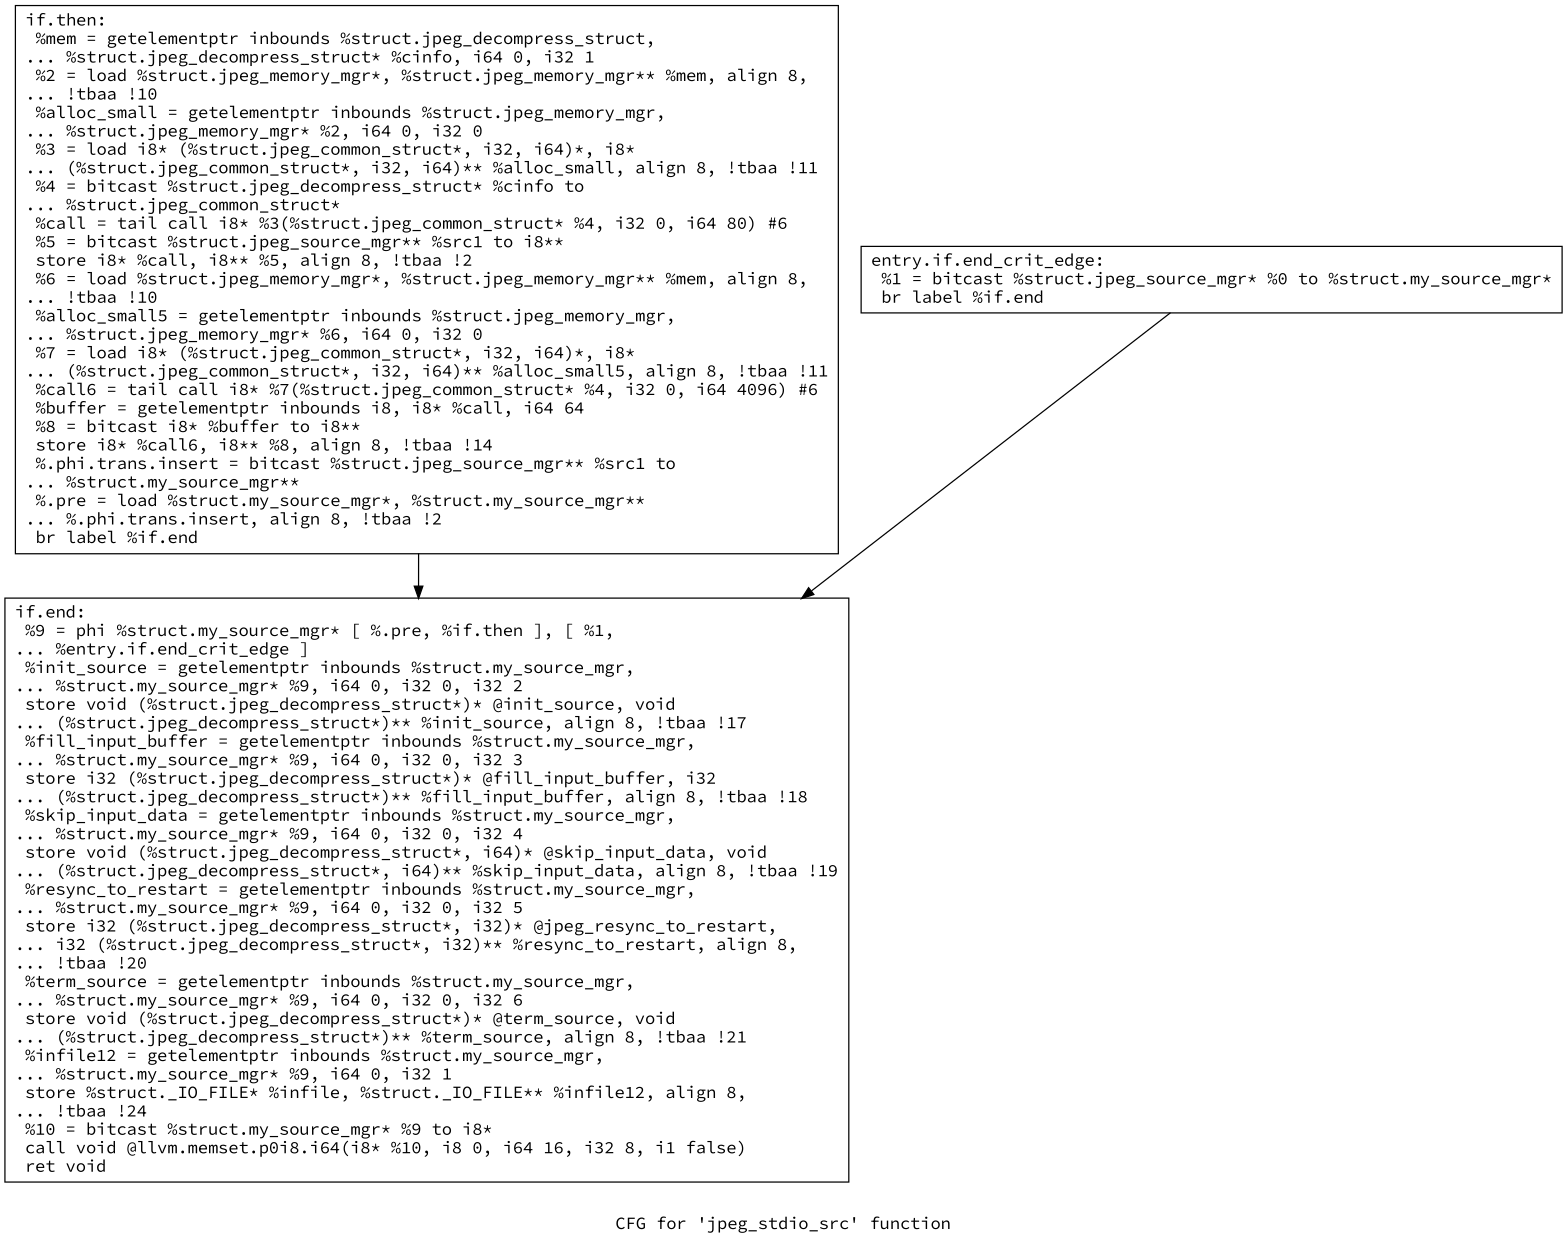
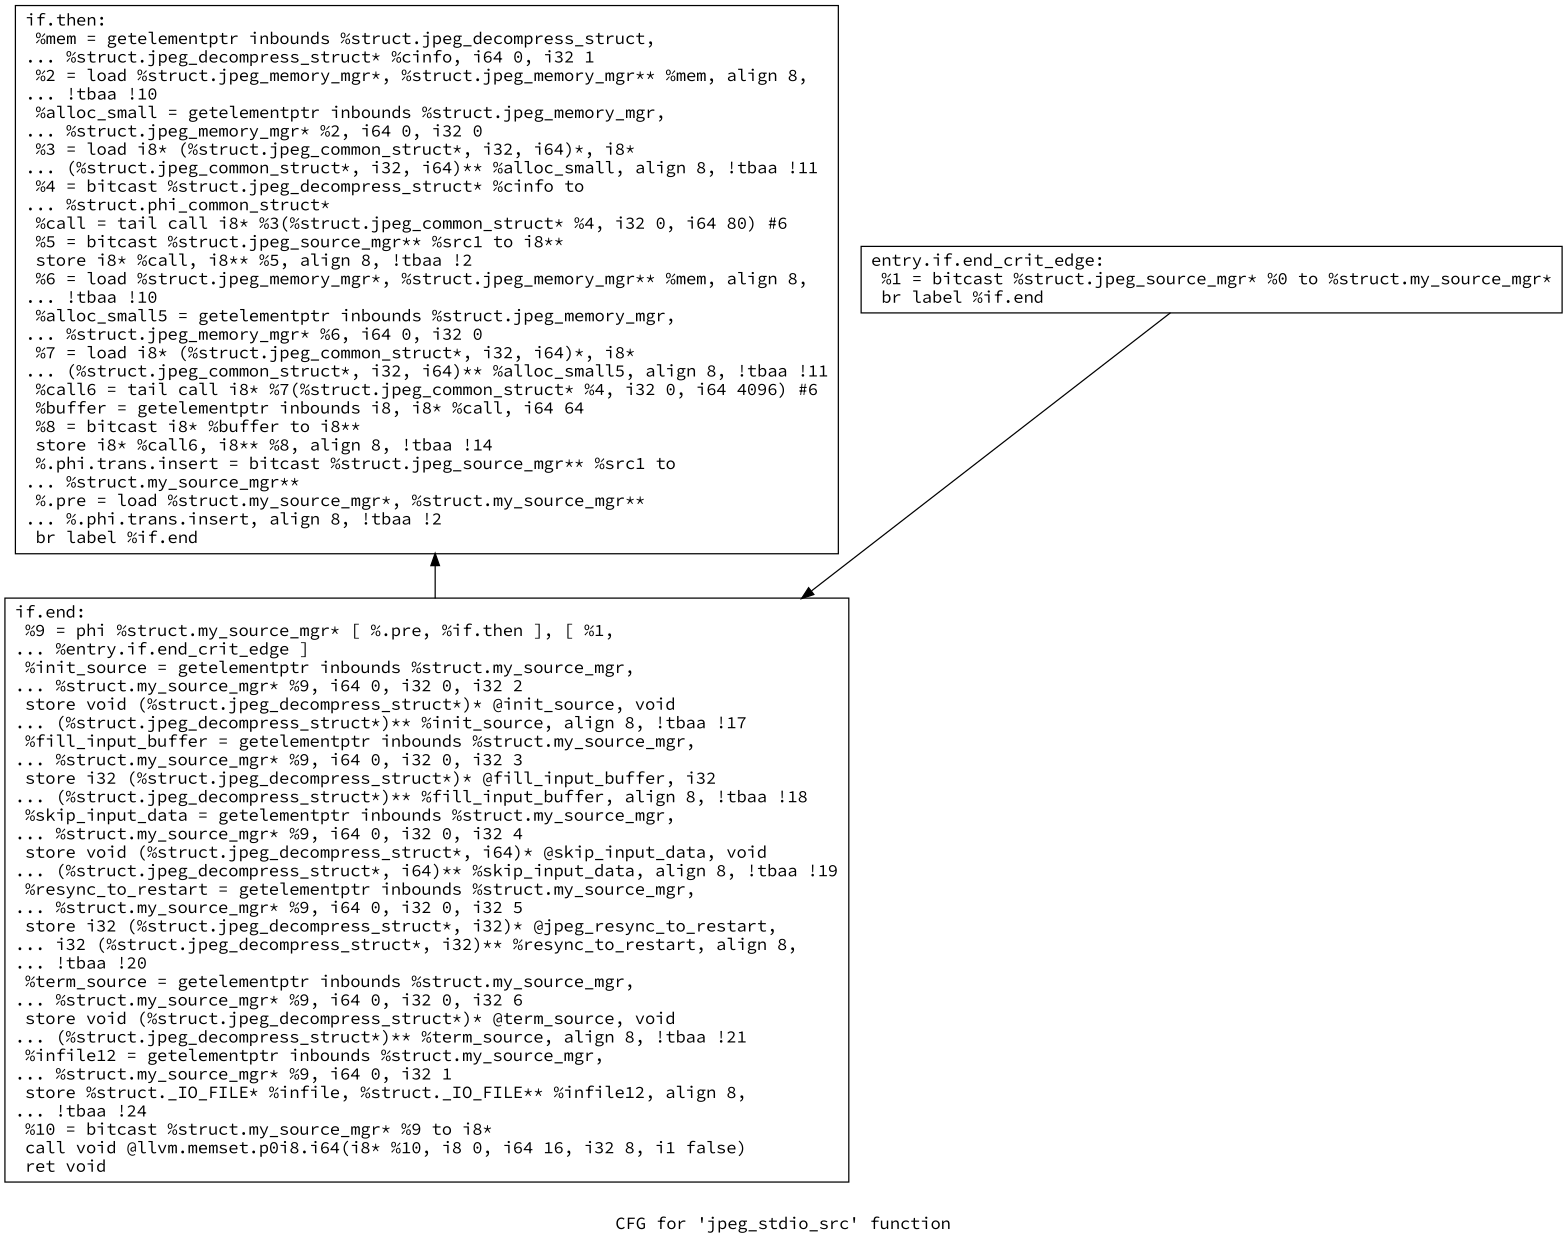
(183, 205) -> (178, 205)
(419, 570) -> (435, 582)
